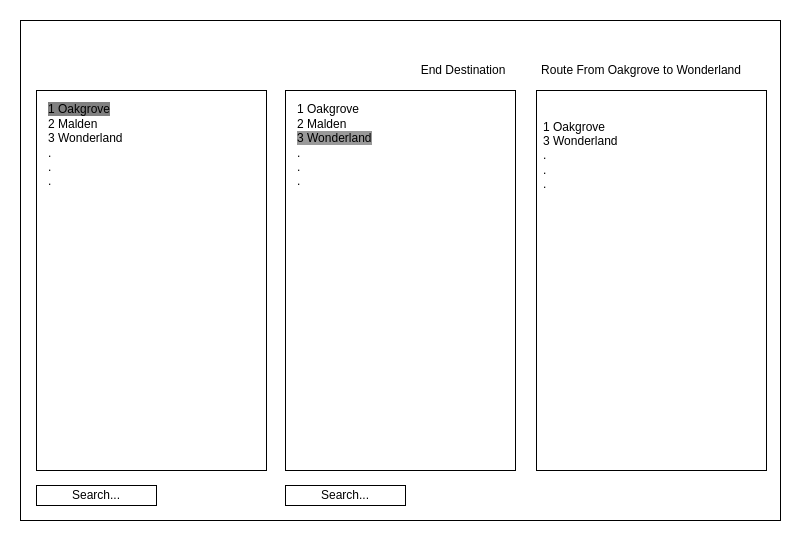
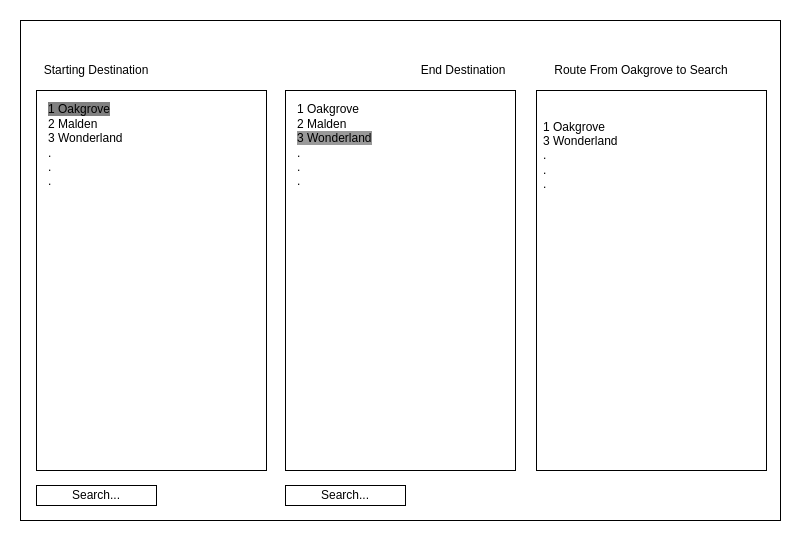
none -> (97, 71)
(642, 71) -> (642, 71)
